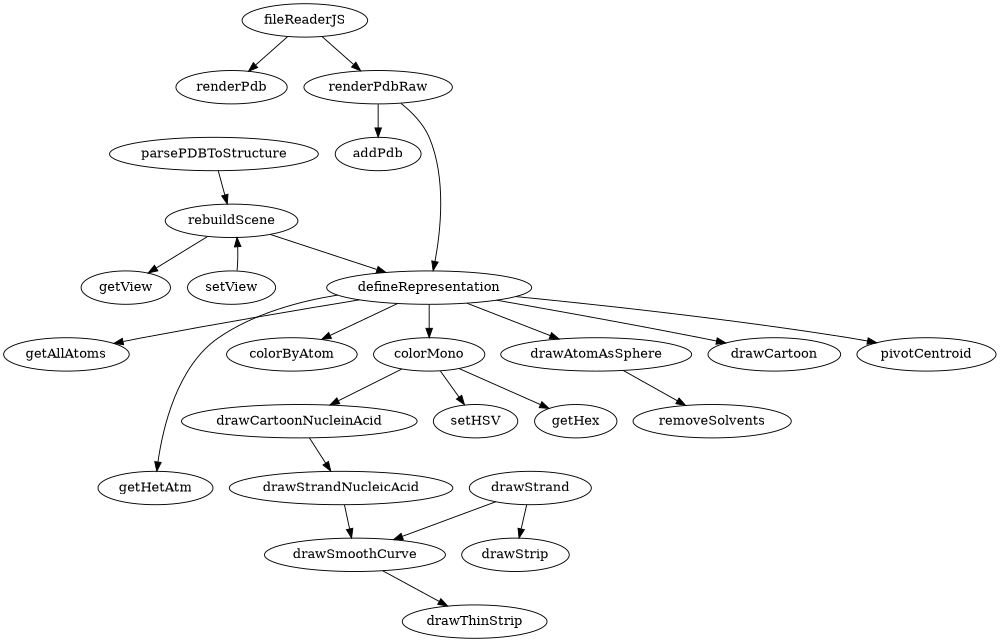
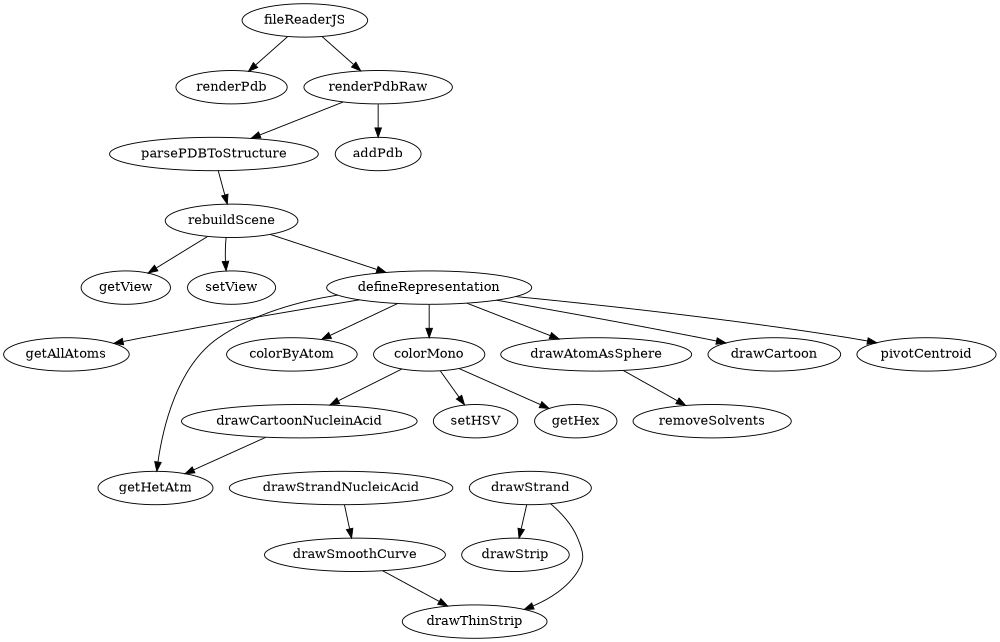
(439, 177) -> (301, 119)
(238, 259) -> (225, 249)
(317, 450) -> (230, 454)
(449, 519) -> (582, 561)
